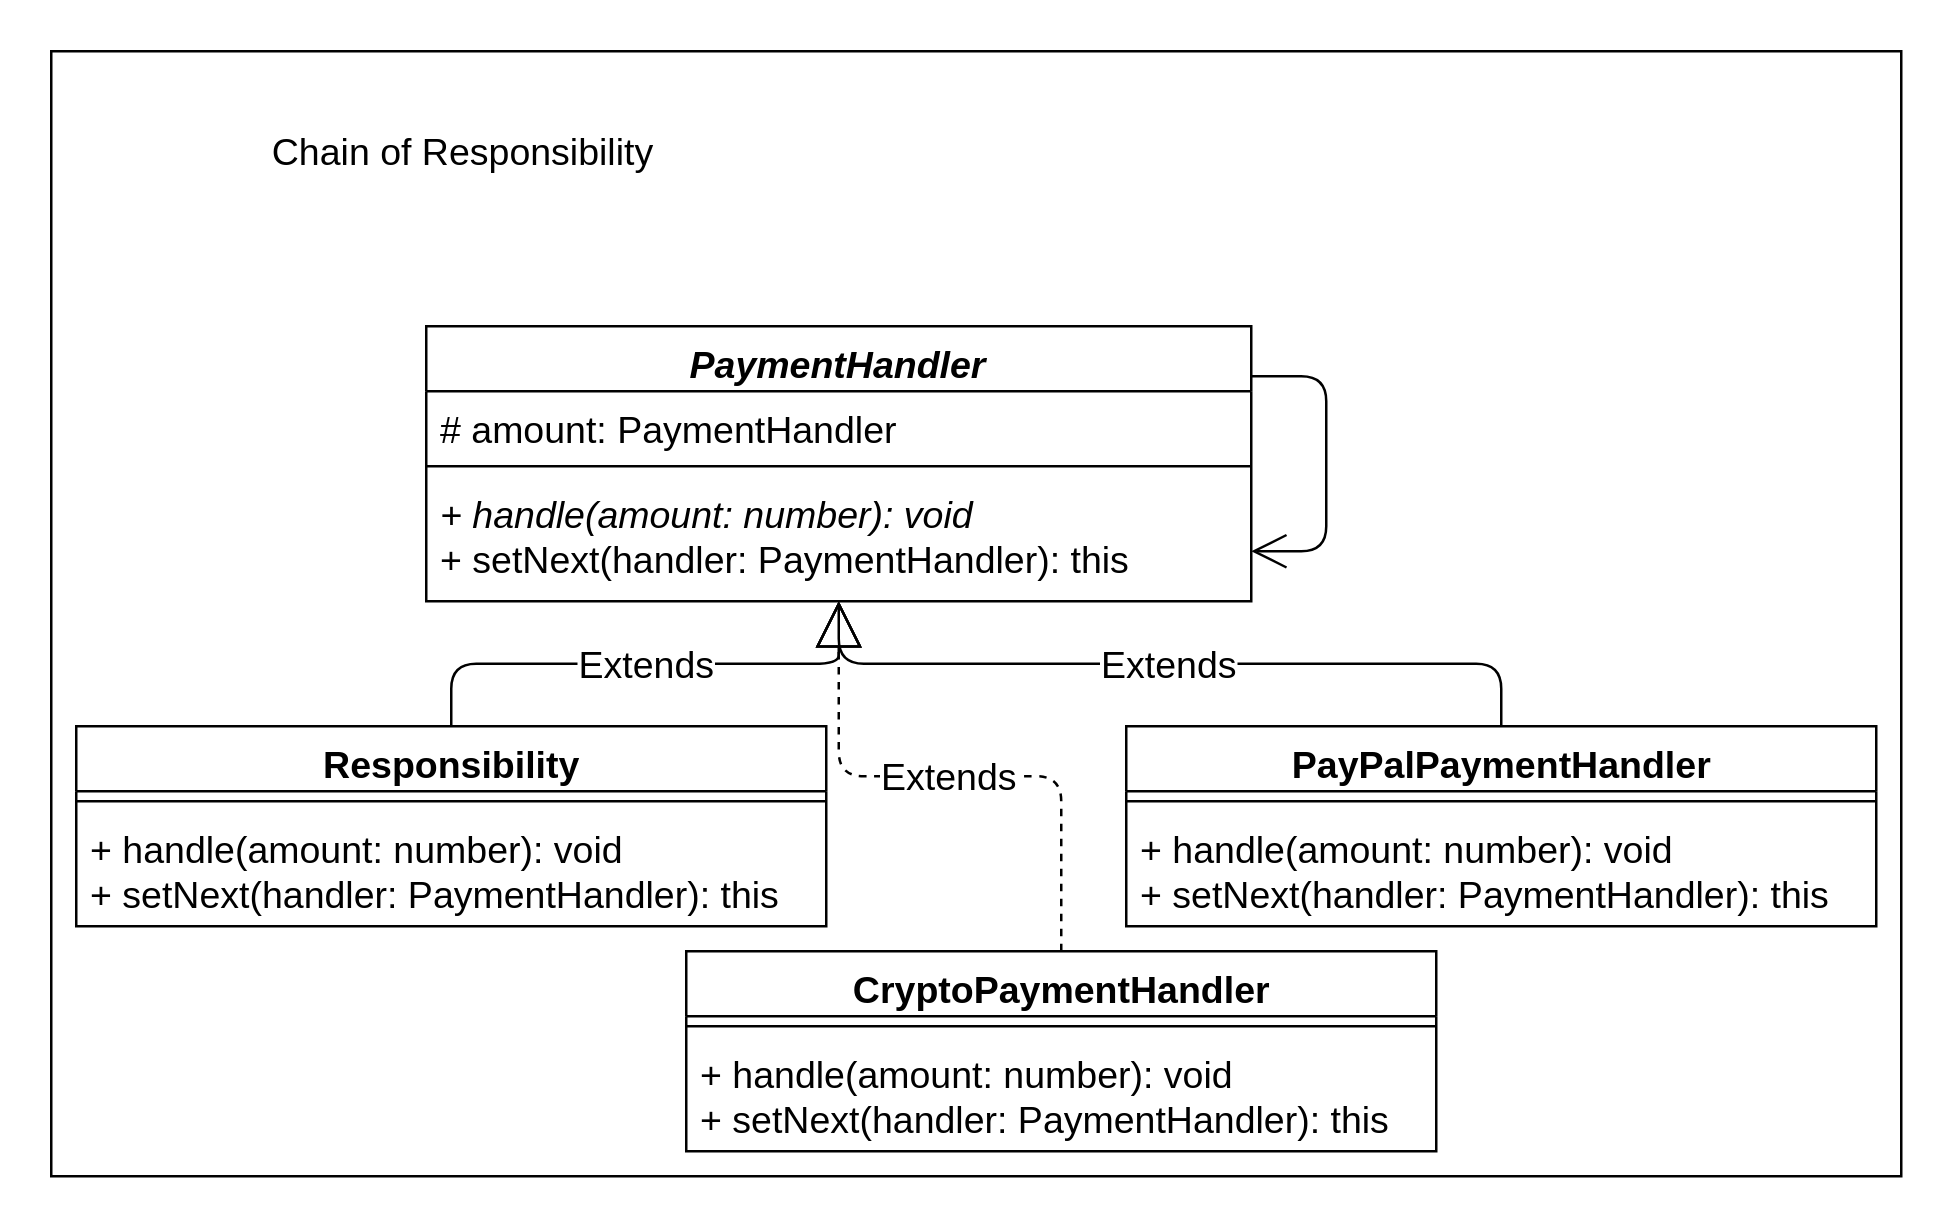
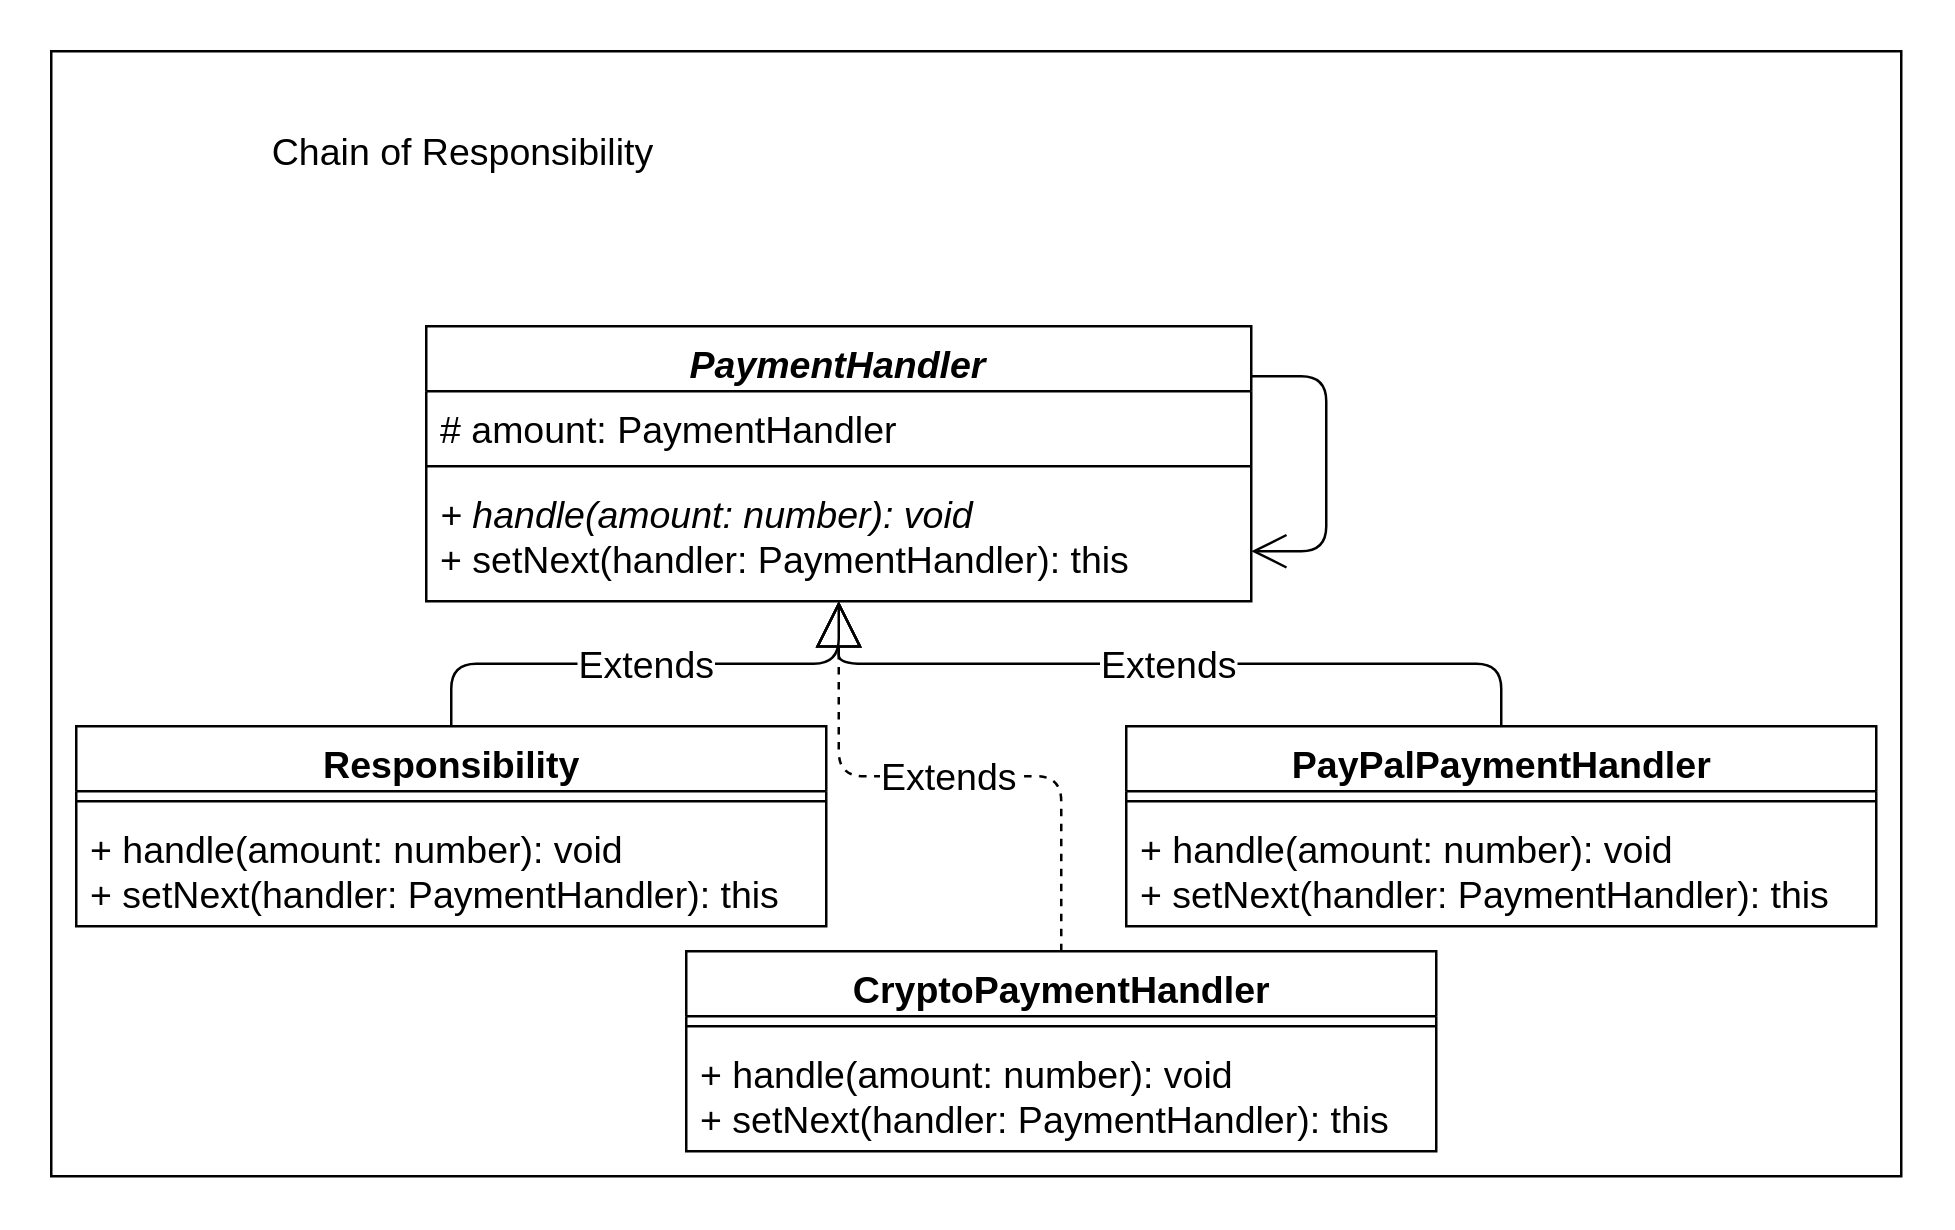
(849, 660) -> (851, 663)
(825, 663) -> (827, 662)
